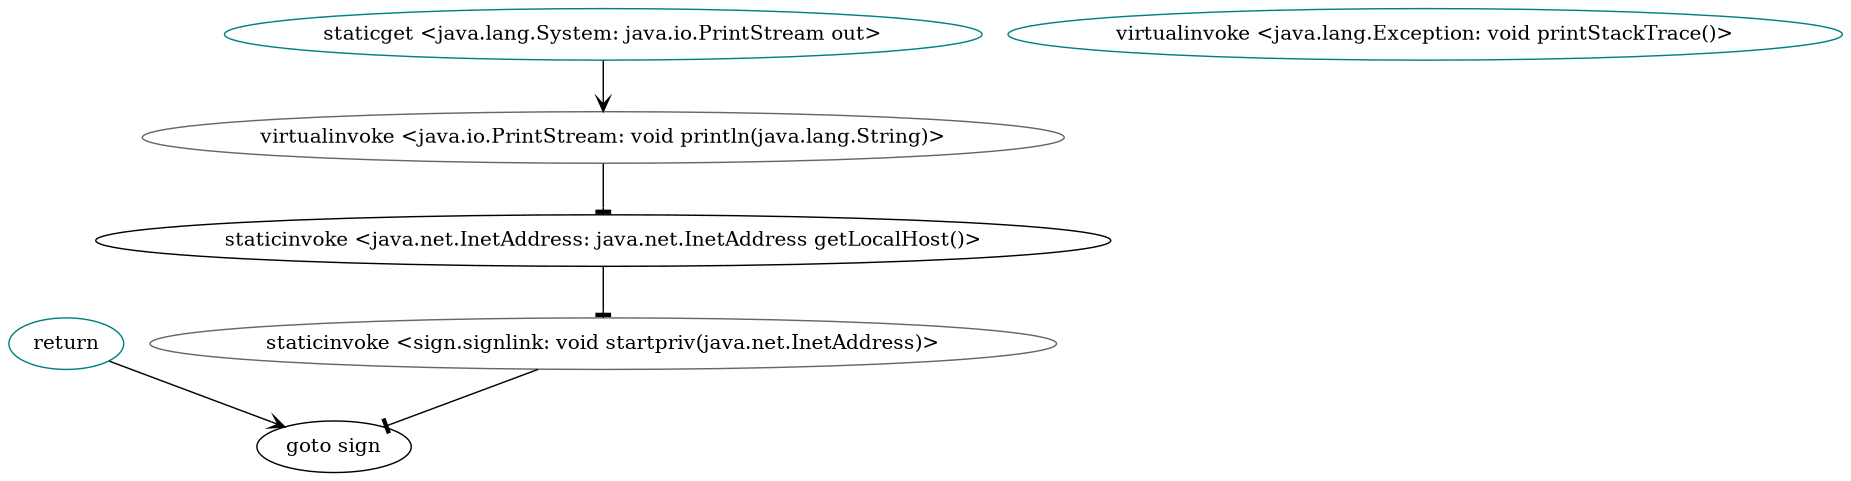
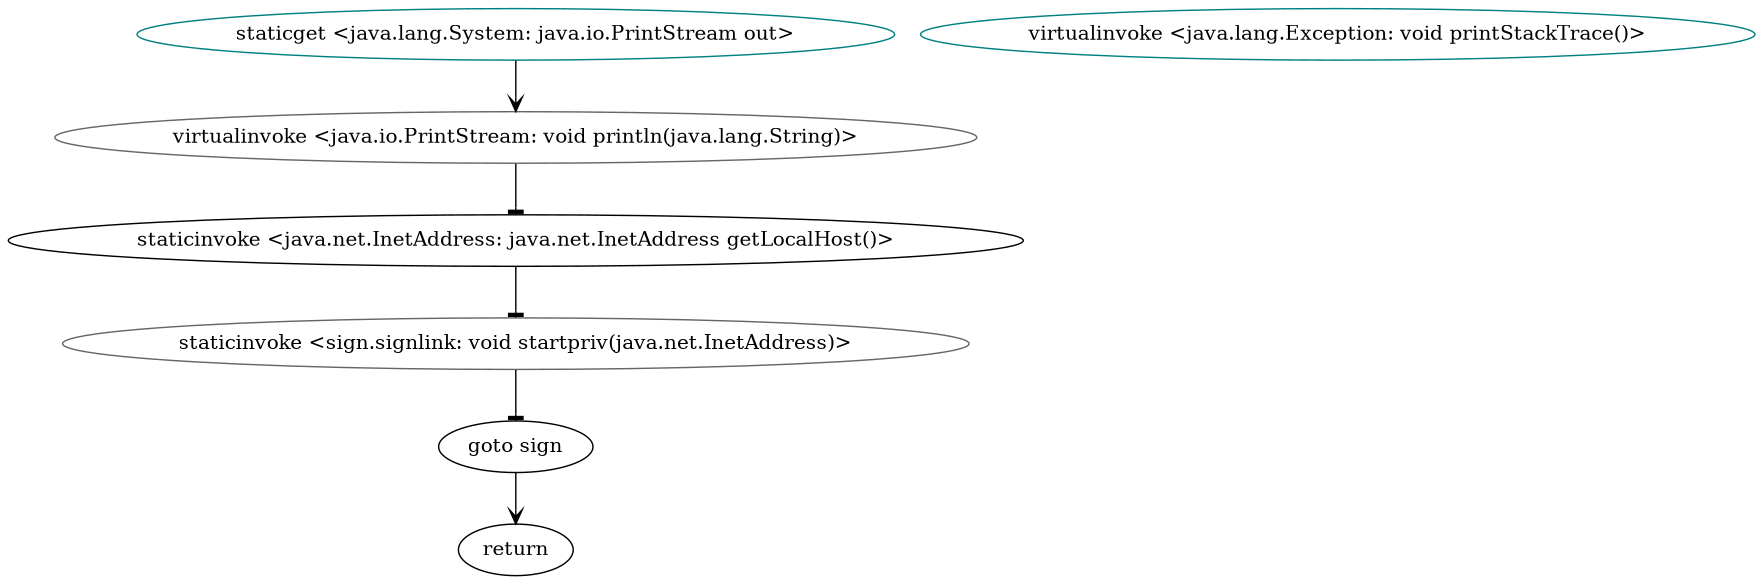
(66, 344) -> (516, 550)
(190, 392) -> (516, 491)
